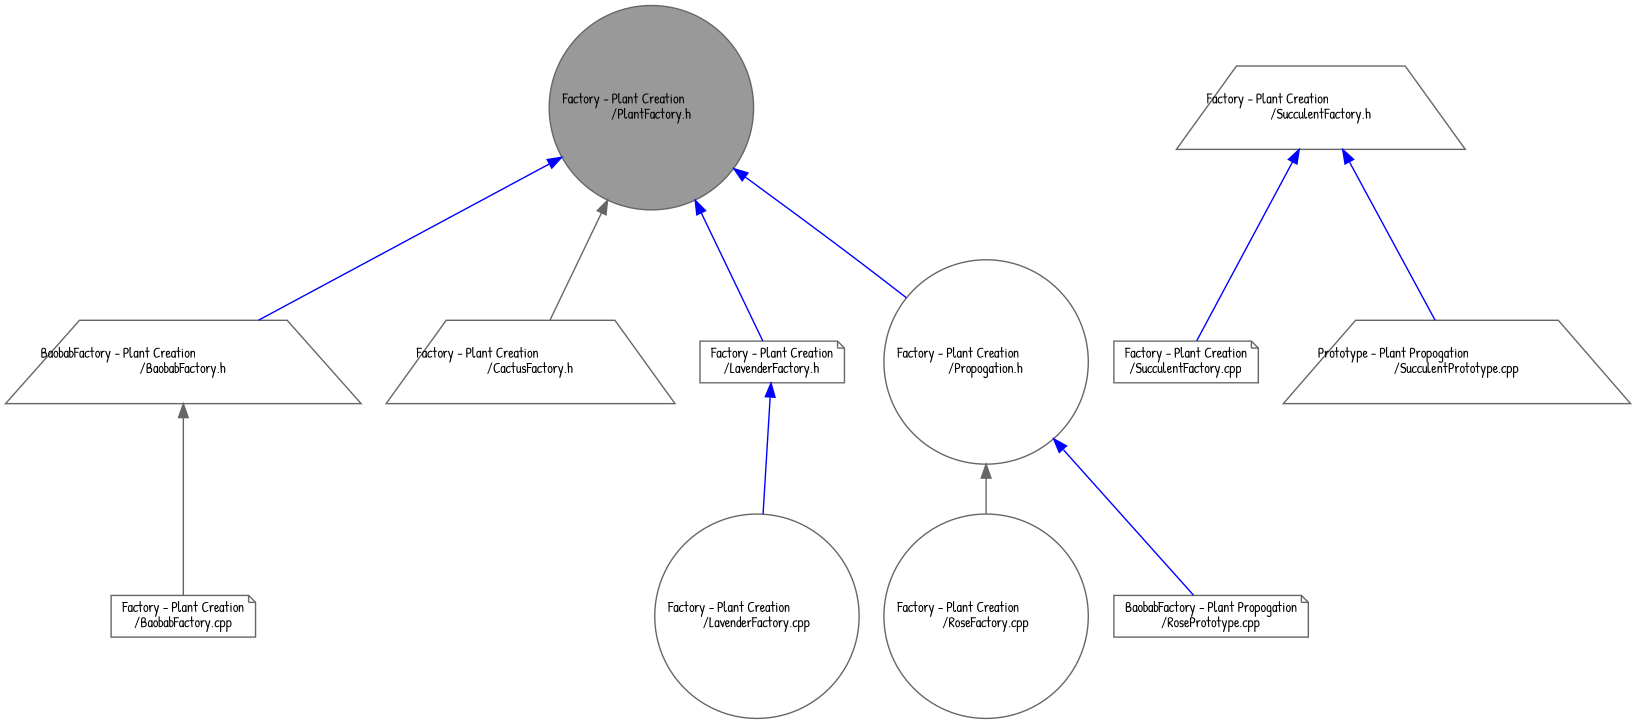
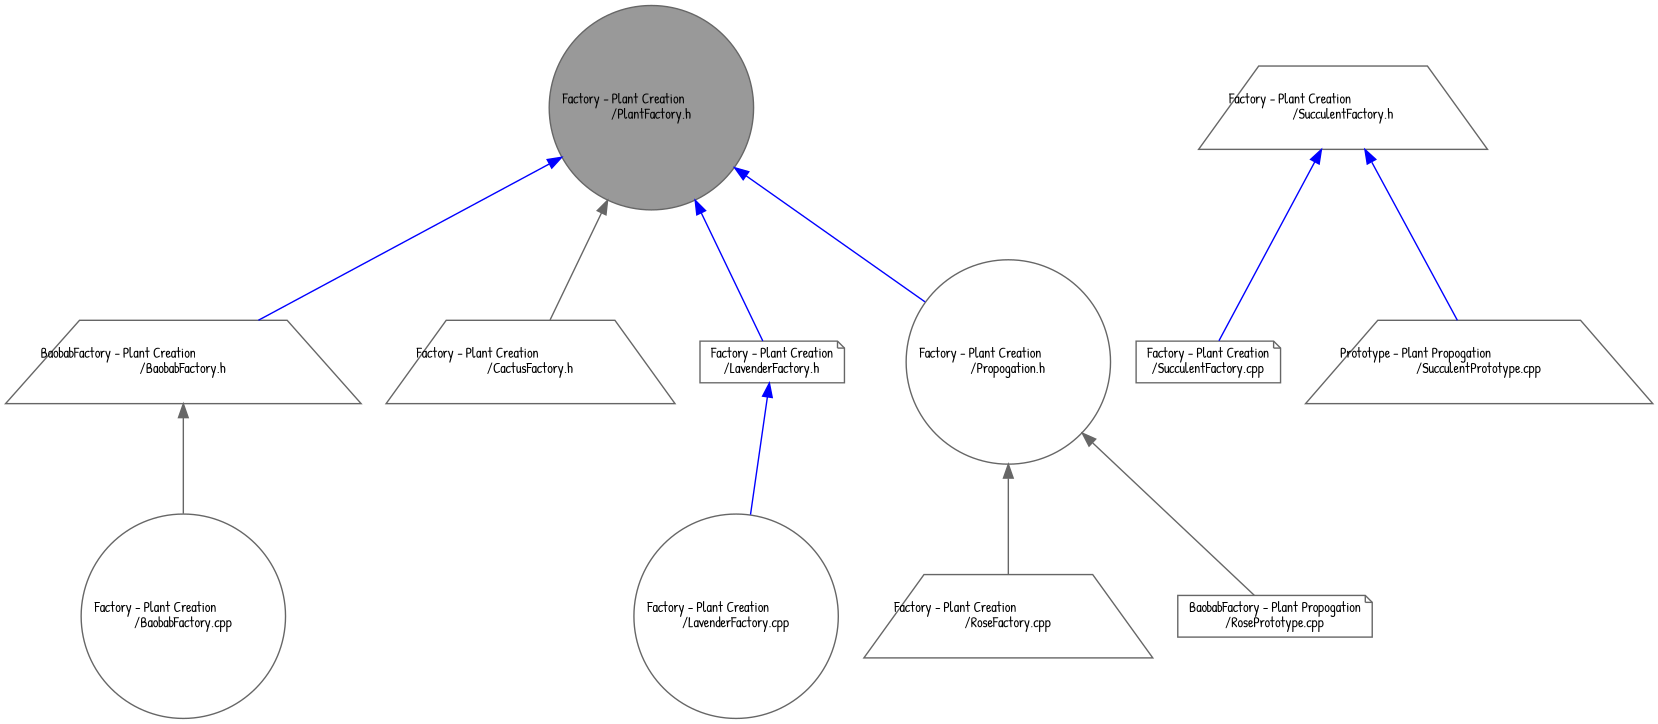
(1128, 522) -> (1173, 519)
(183, 616) -> (183, 616)
(986, 616) -> (1008, 616)
